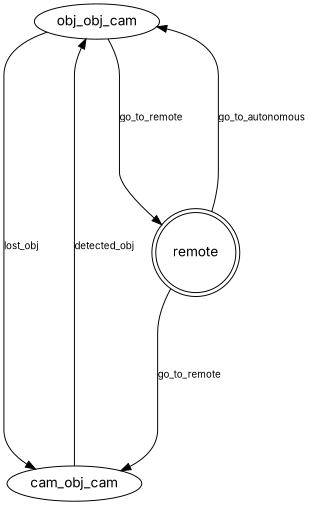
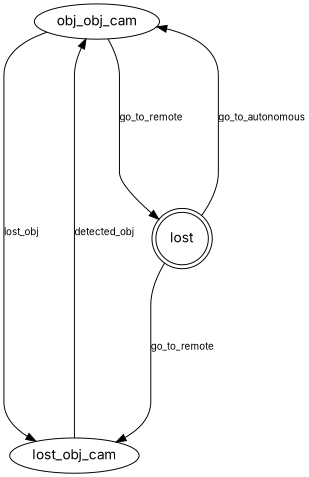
(196, 253) -> (182, 239)
(74, 484) -> (74, 456)
